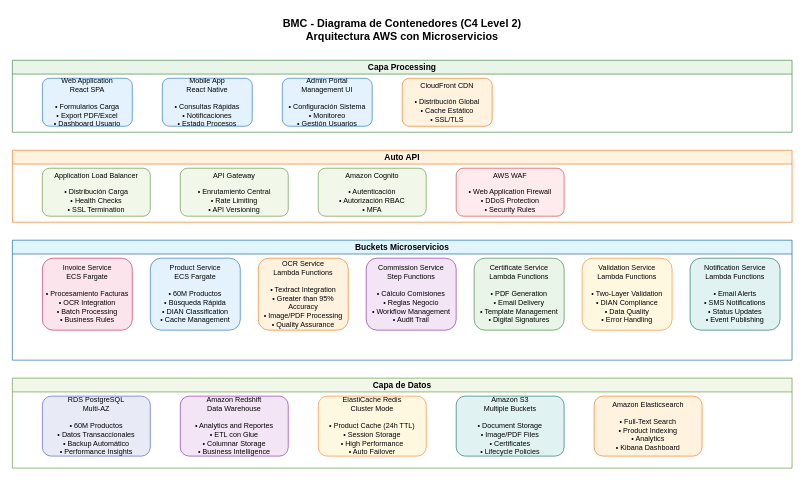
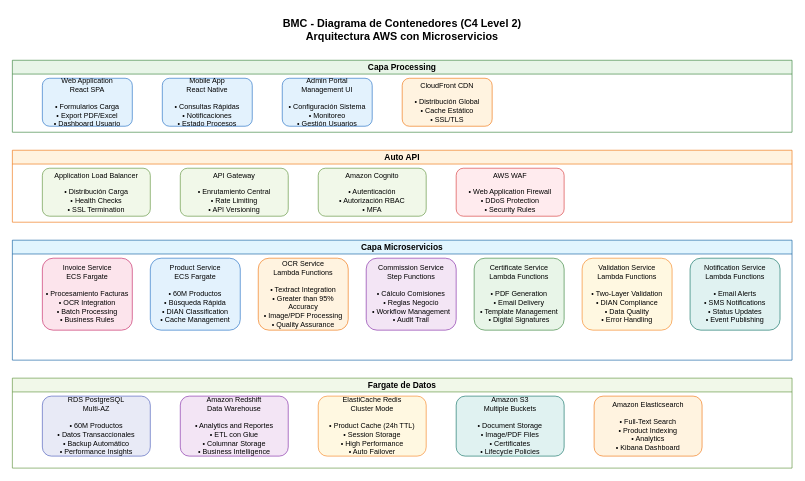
(402, 248) -> (402, 248)
(402, 386) -> (402, 386)
